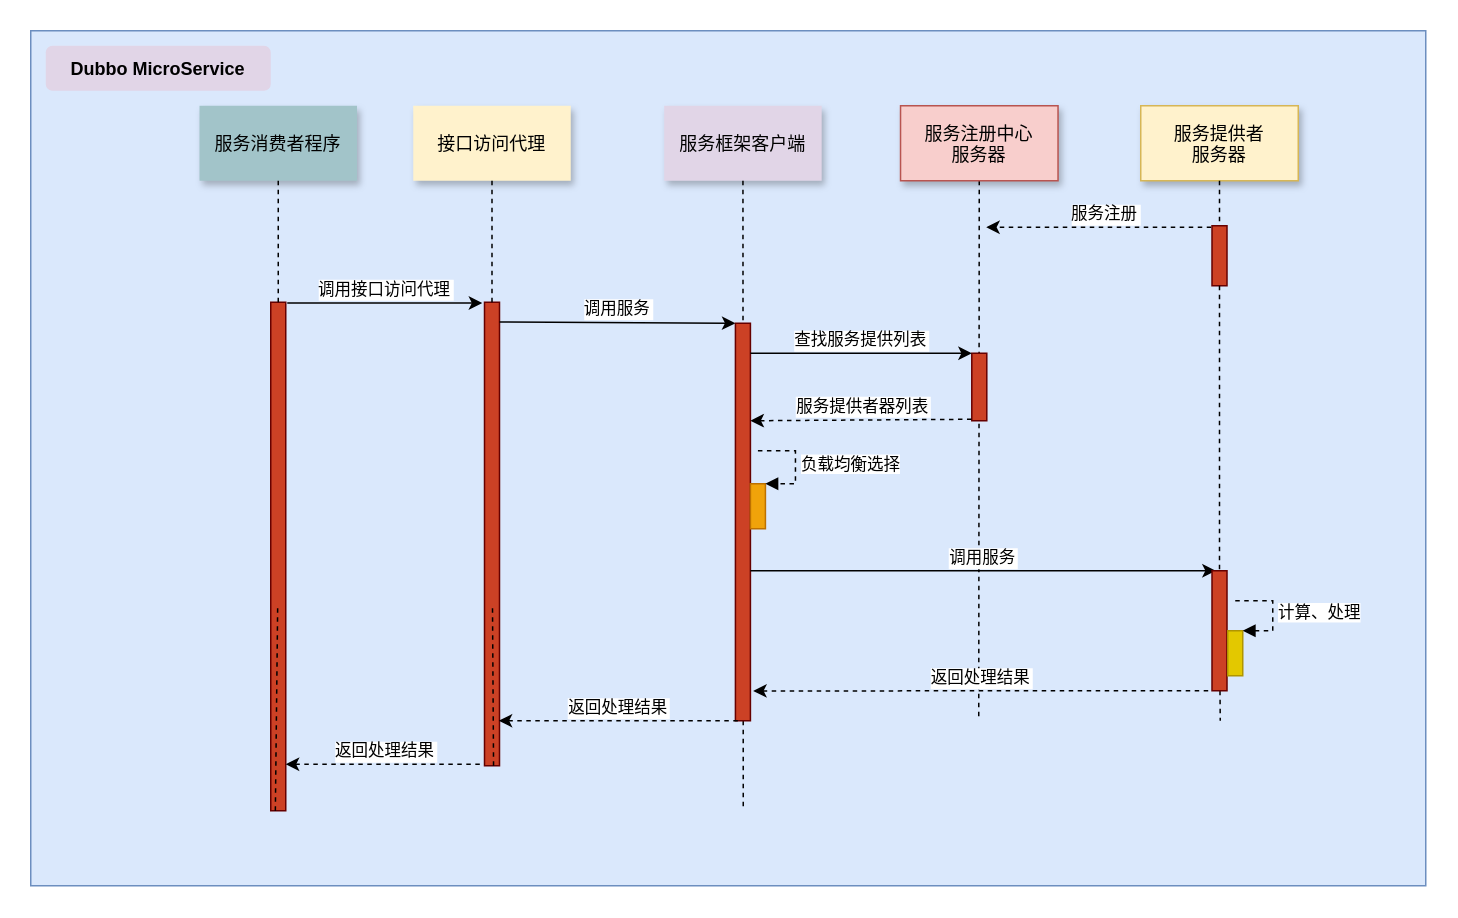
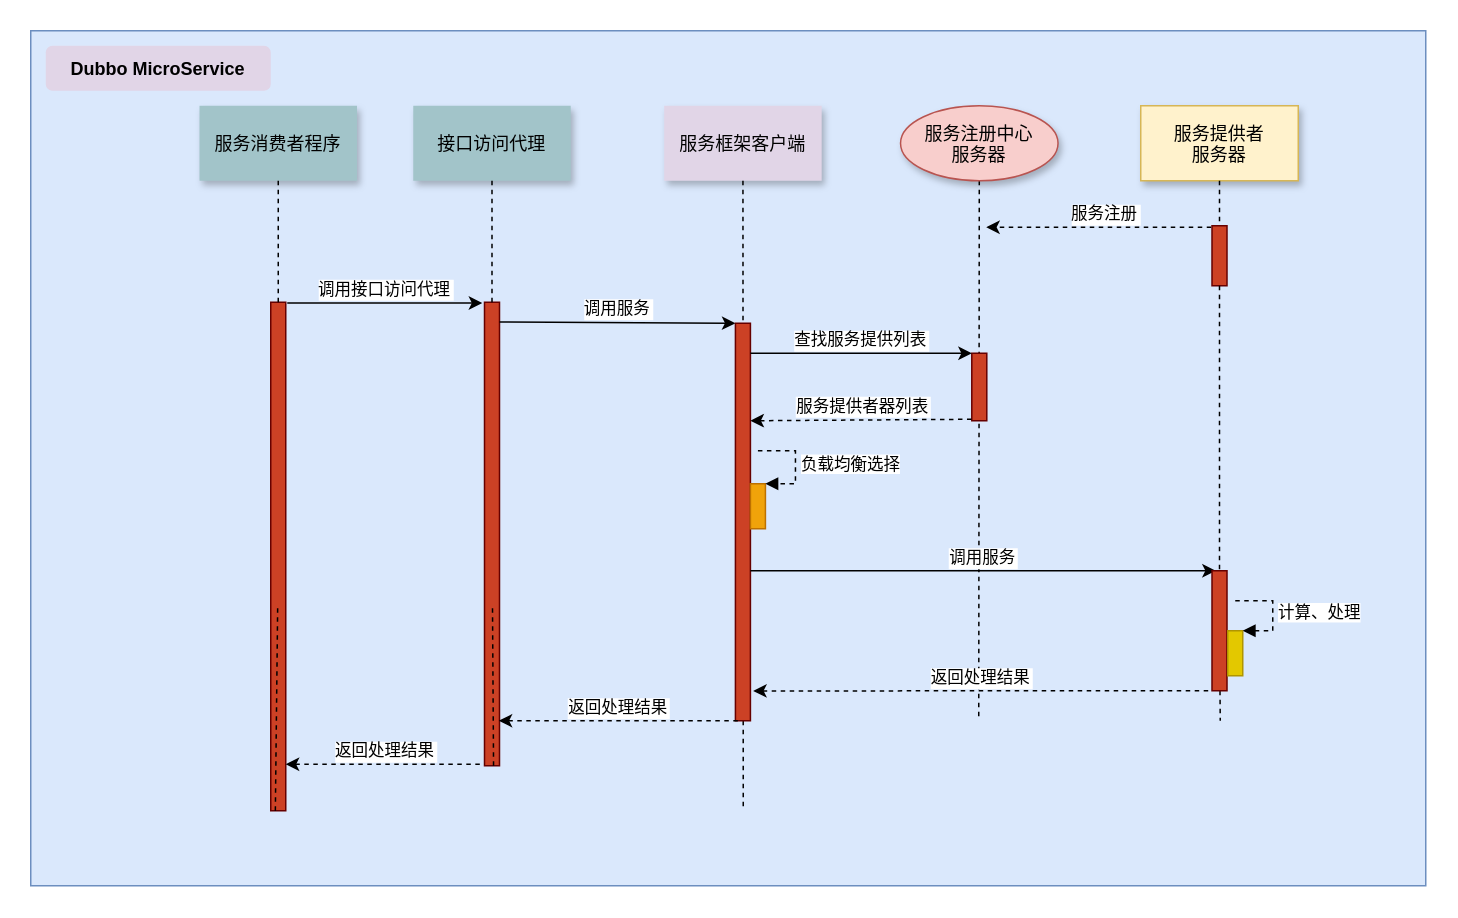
(492, 143) -> (492, 143)
(979, 143) -> (979, 143)
